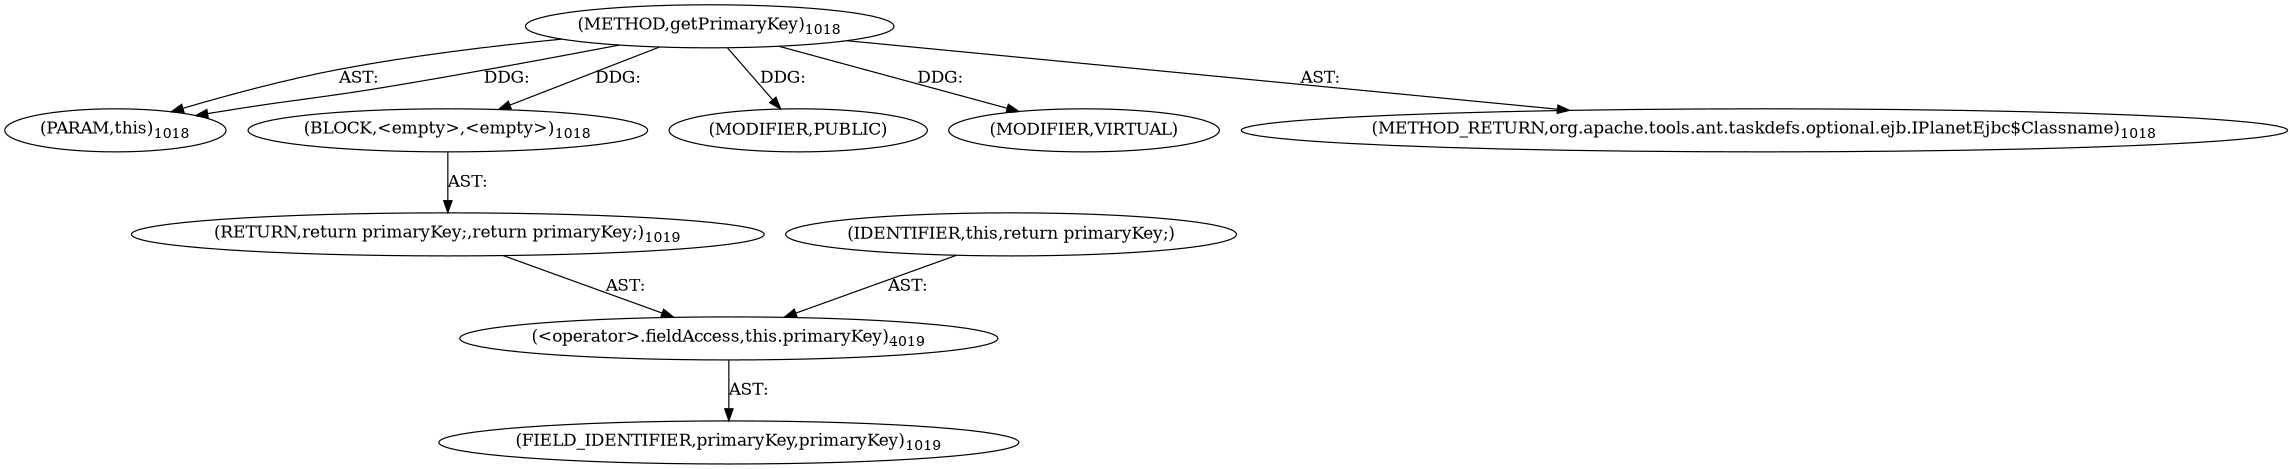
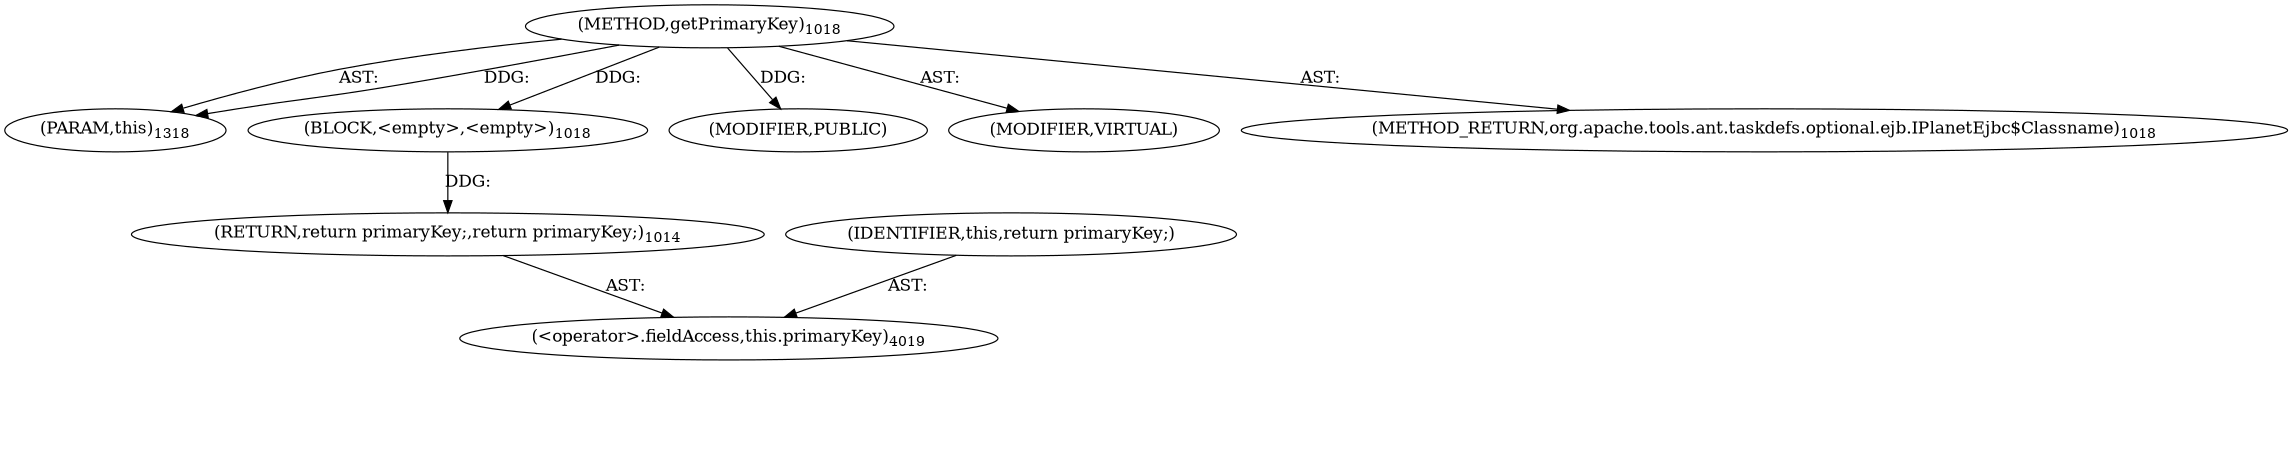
(943, 78) -> (943, 78)
(172, 129) -> (172, 129)
(471, 182) -> (471, 182)
(663, 233) -> (663, 233)
(729, 442) -> none
